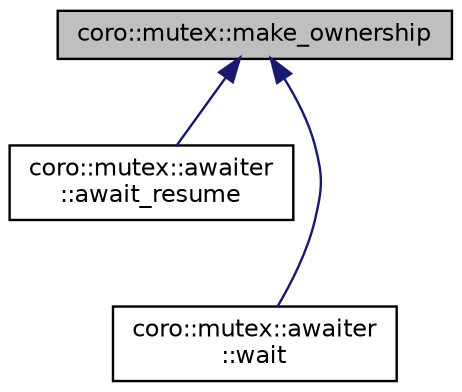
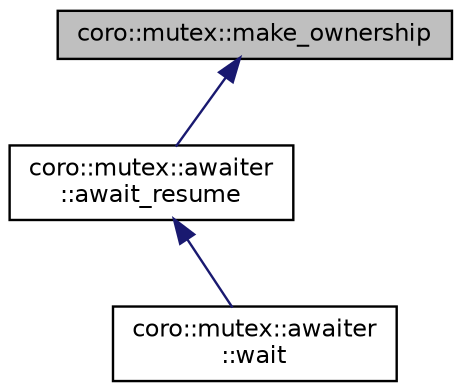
(320, 193) -> (210, 274)
